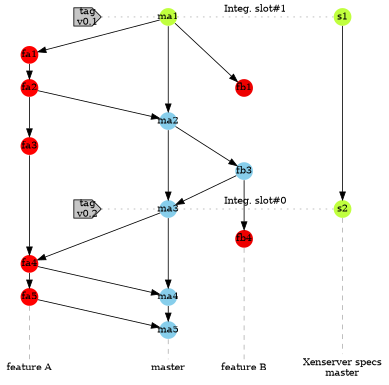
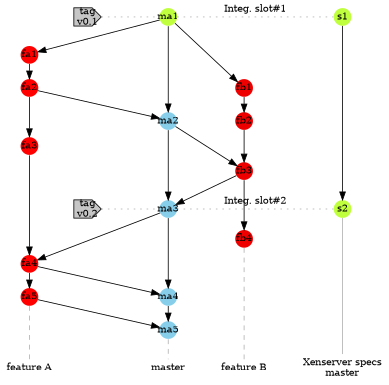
none -> (244, 121)
(244, 171) -> (244, 171)
(255, 201) -> (255, 201)
(343, 286) -> (343, 286)
